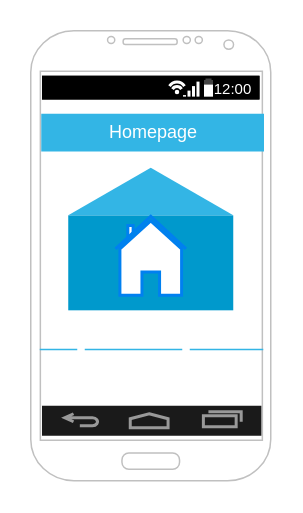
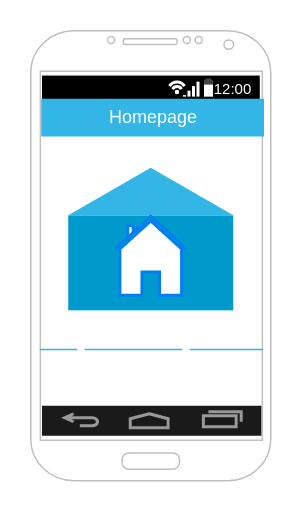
(153, 133) -> (153, 118)
